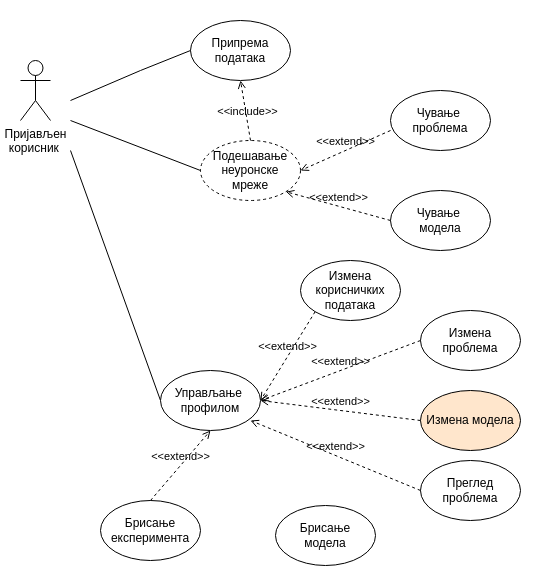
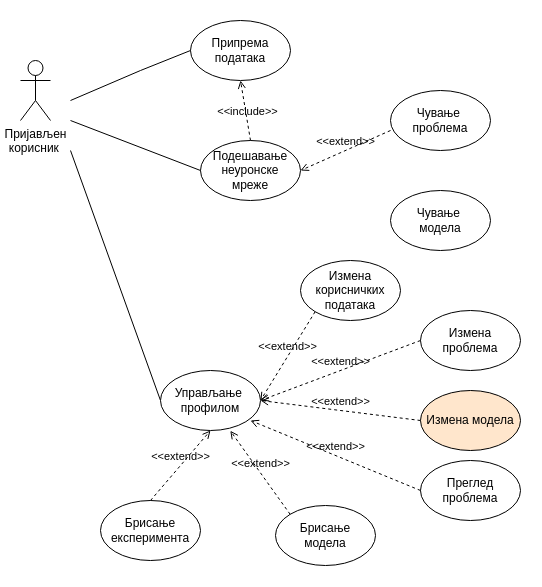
(251, 171) -> (251, 171)
(339, 206) -> none
none -> (261, 473)
